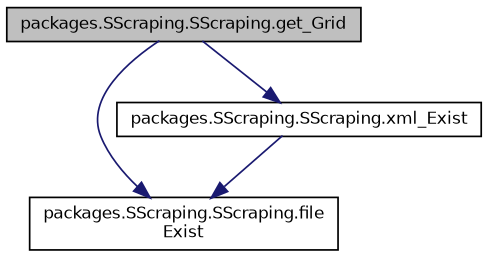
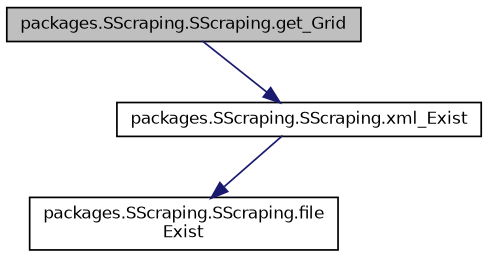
(99, 108) -> none
